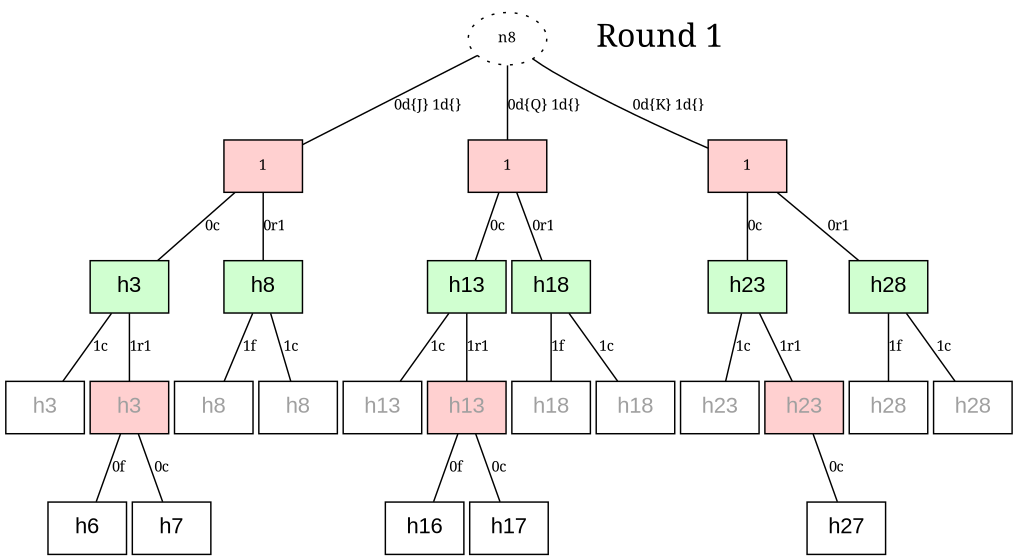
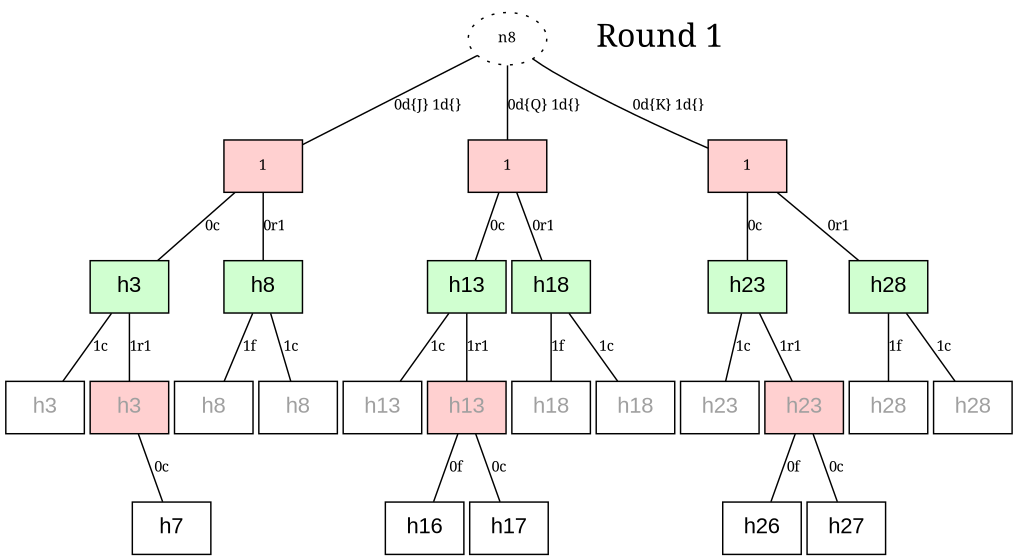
(87, 528) -> none
none -> (762, 528)
